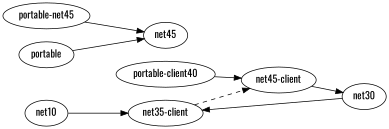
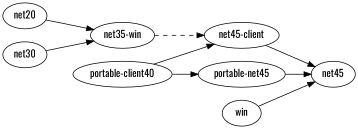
(46, 55) -> (242, 113)
none -> (182, 74)
(324, 89) -> (287, 55)
(46, 113) -> (25, 16)
(166, 113) -> (123, 35)
